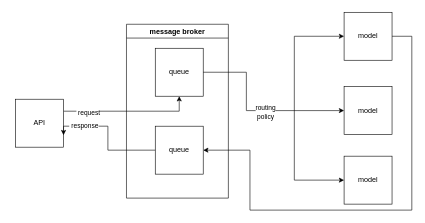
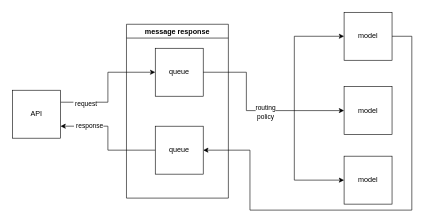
(177, 32) -> (177, 32)
(39, 123) -> (36, 114)
